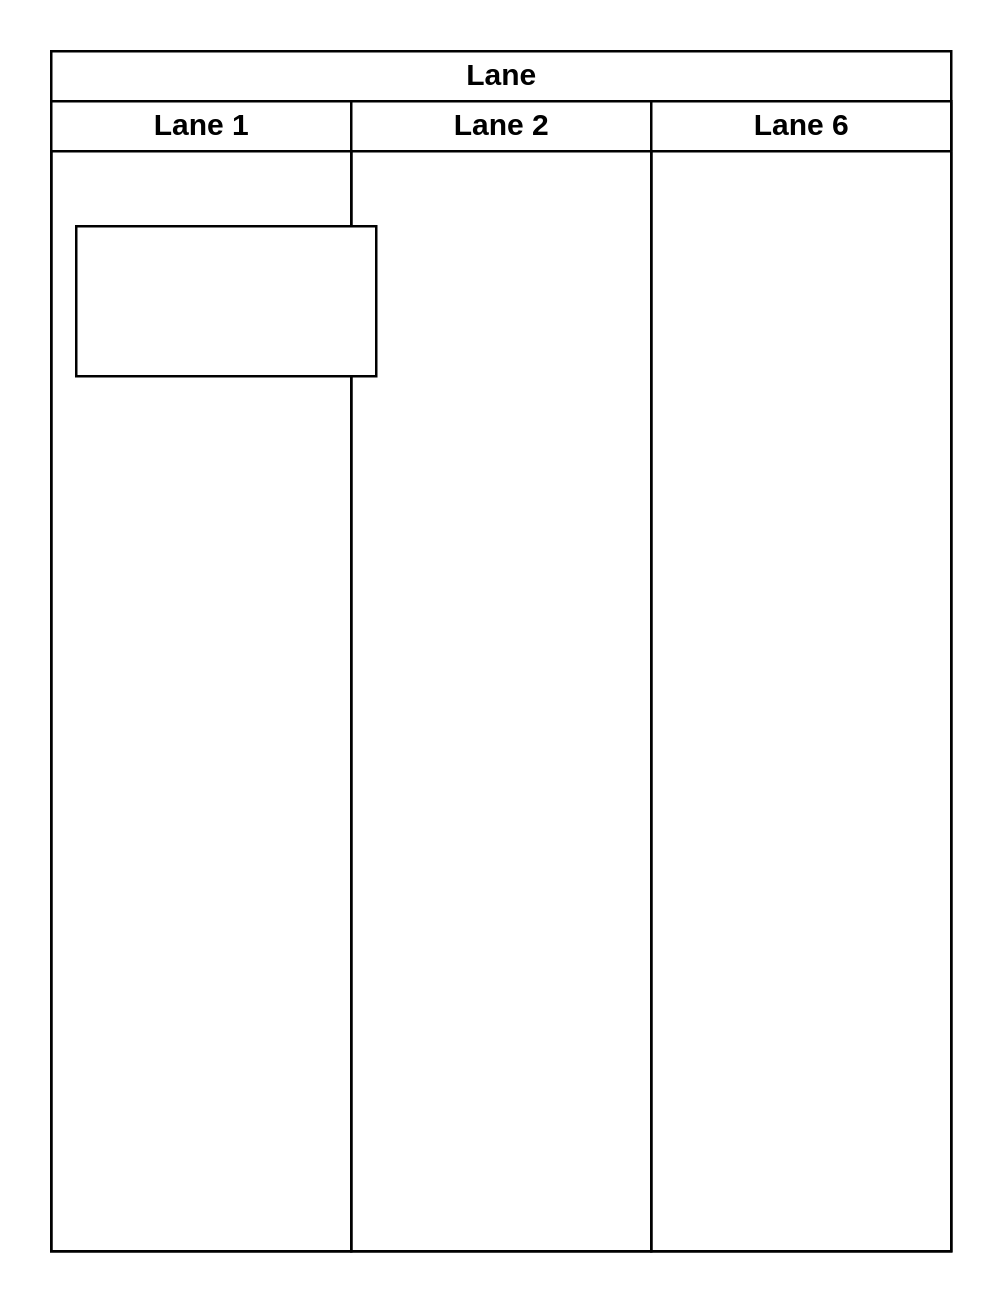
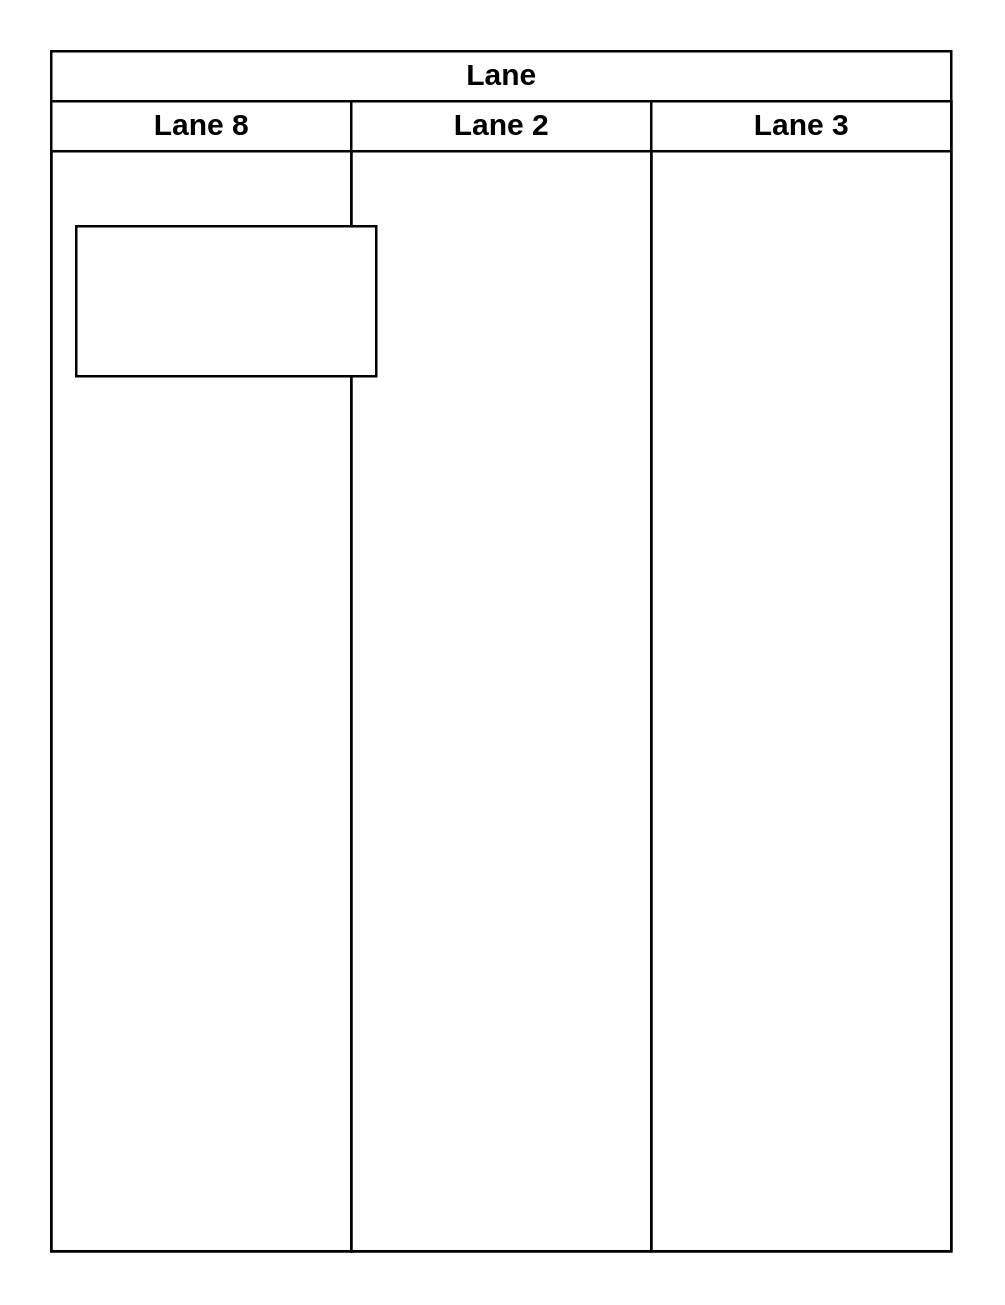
(203, 126) -> (203, 126)
(803, 126) -> (803, 126)
